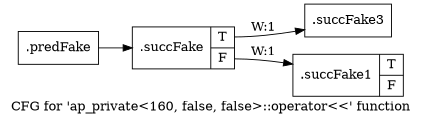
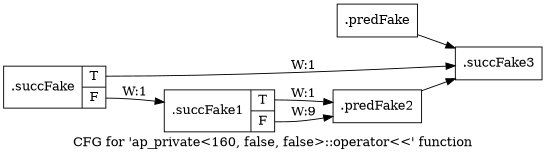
(111, 48) -> (432, 40)
none -> (377, 106)
